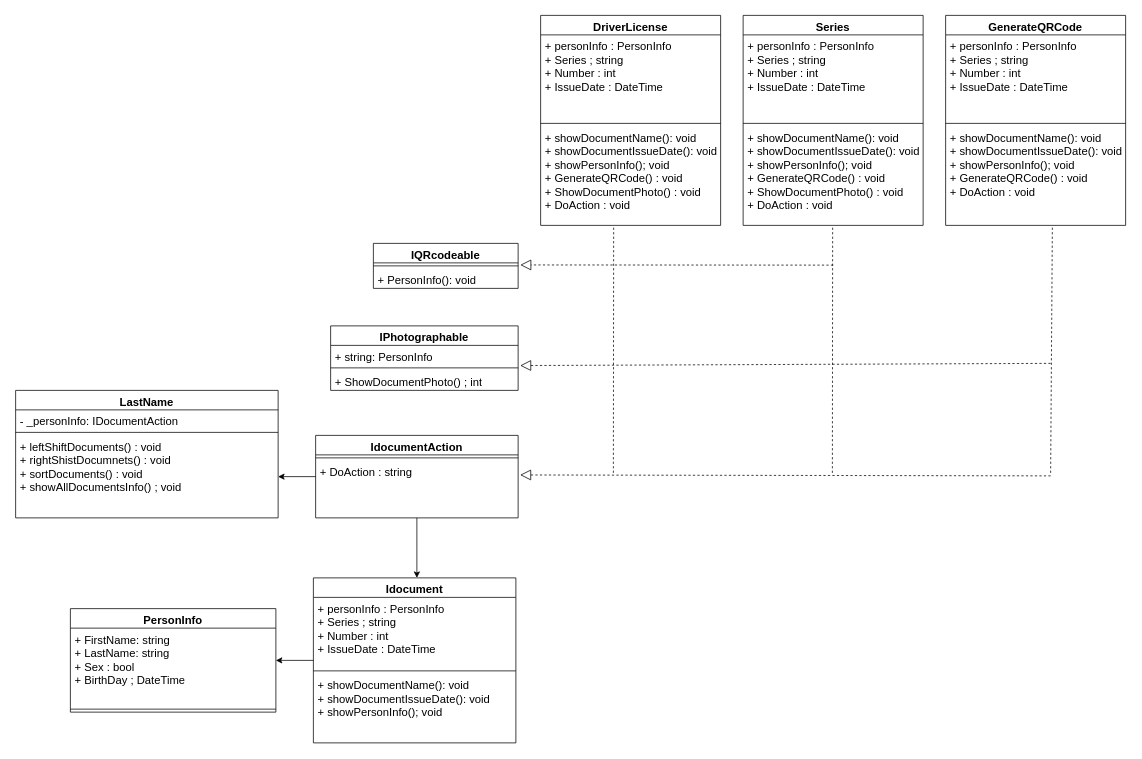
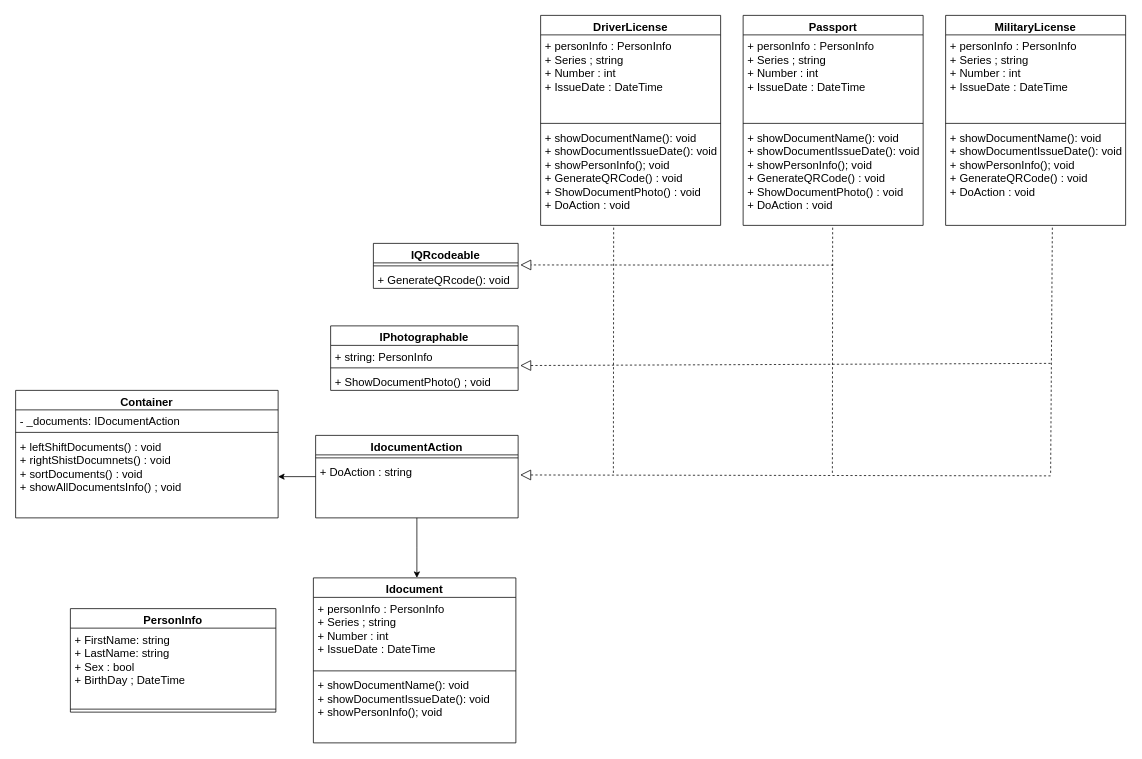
(833, 27) -> (833, 27)
(1035, 27) -> (1035, 27)
(435, 281) -> (446, 288)
(413, 383) -> (416, 383)
(147, 402) -> (147, 402)
(109, 422) -> (105, 422)
(296, 660) -> none
